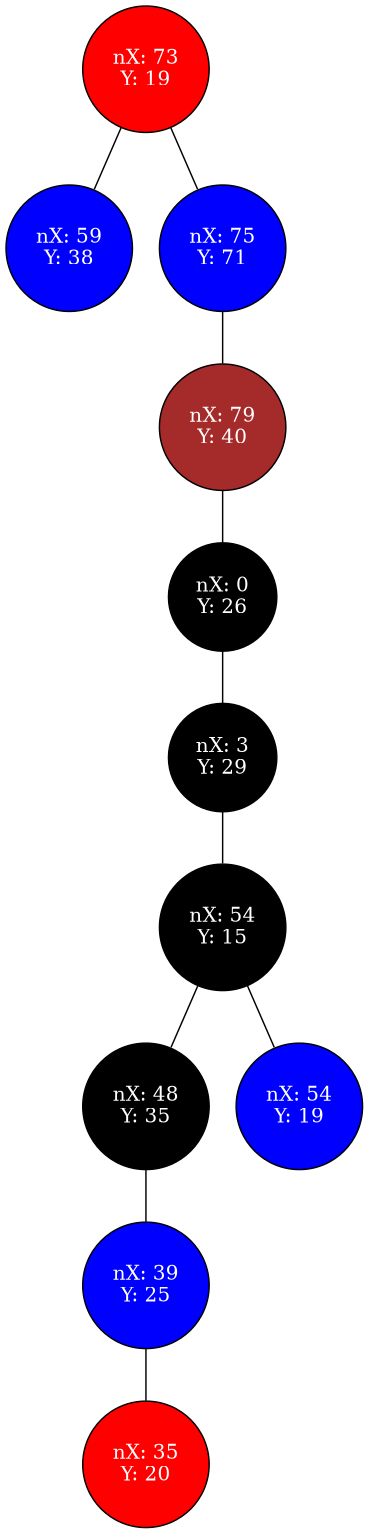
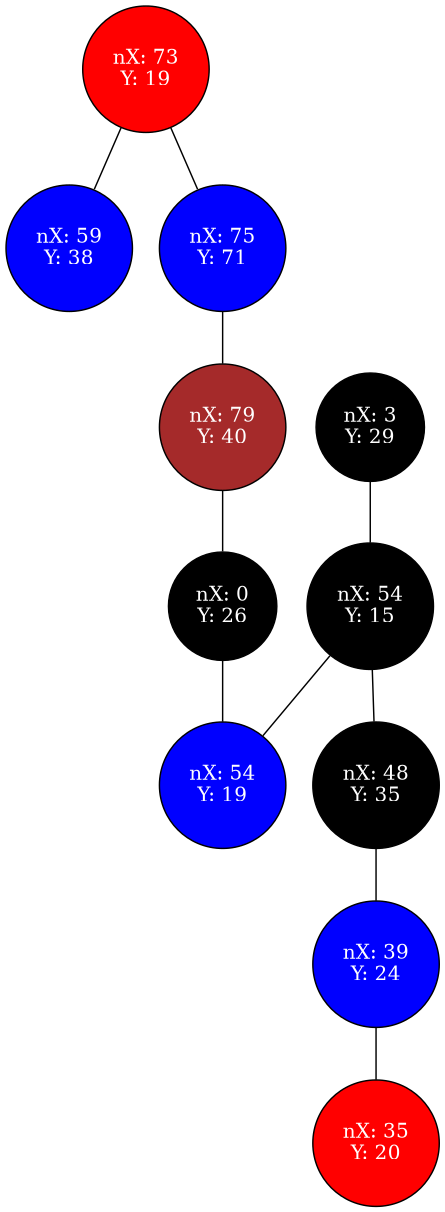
(223, 677) -> (223, 691)
(146, 1285) -> (376, 964)
